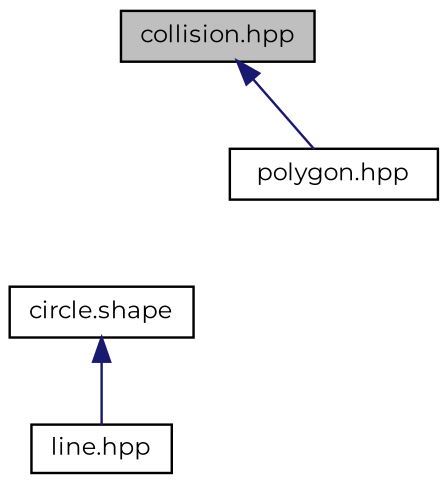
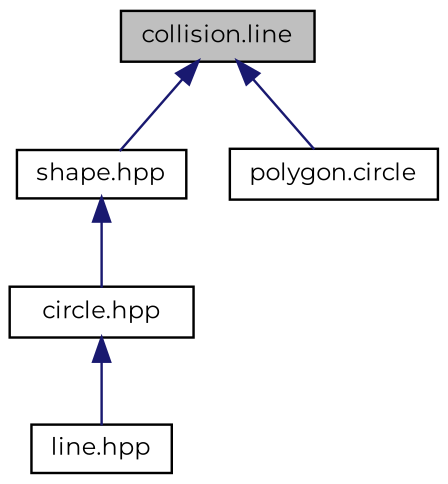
(218, 36) -> (218, 36)
none -> (102, 174)
(334, 174) -> (334, 174)
(102, 312) -> (102, 312)
